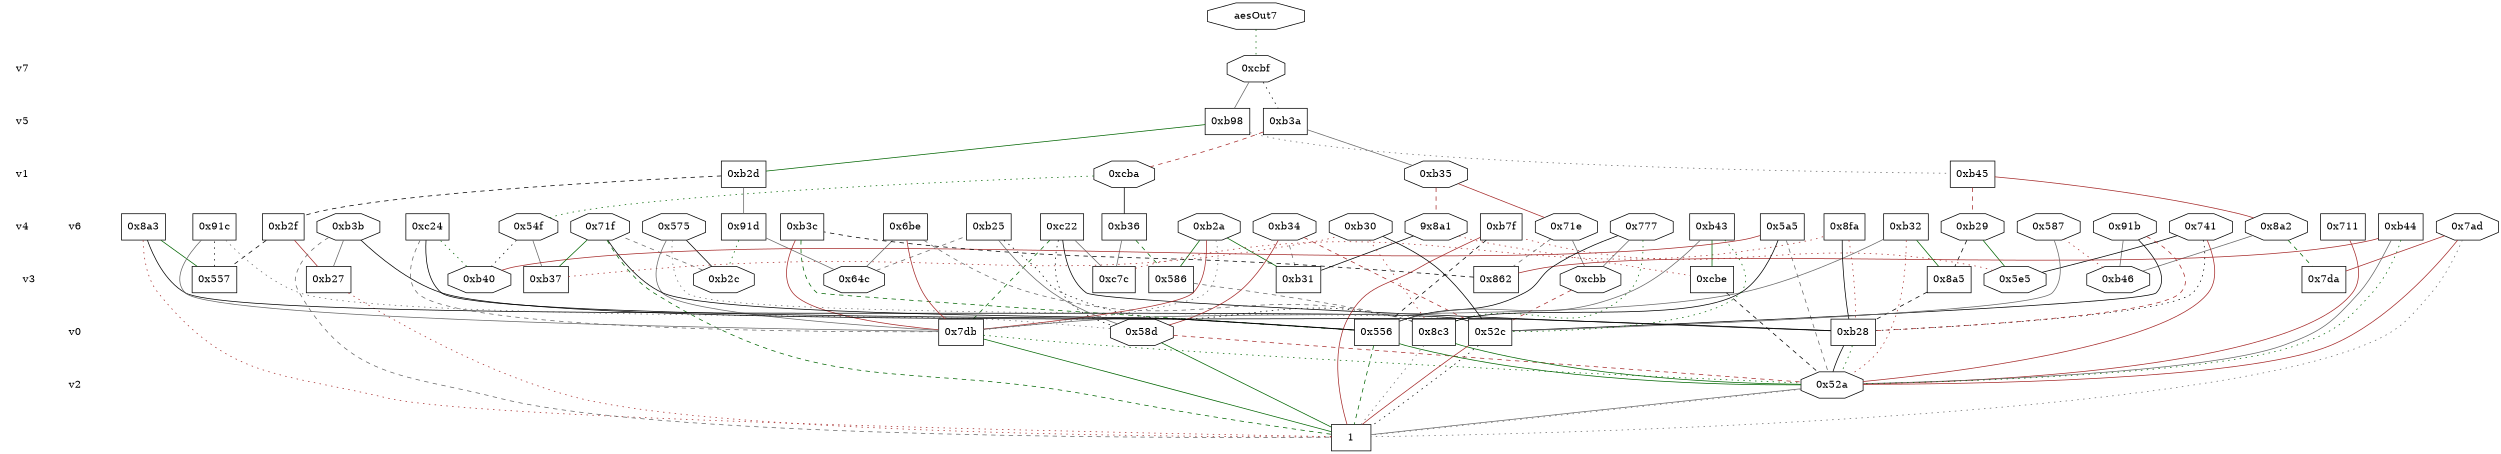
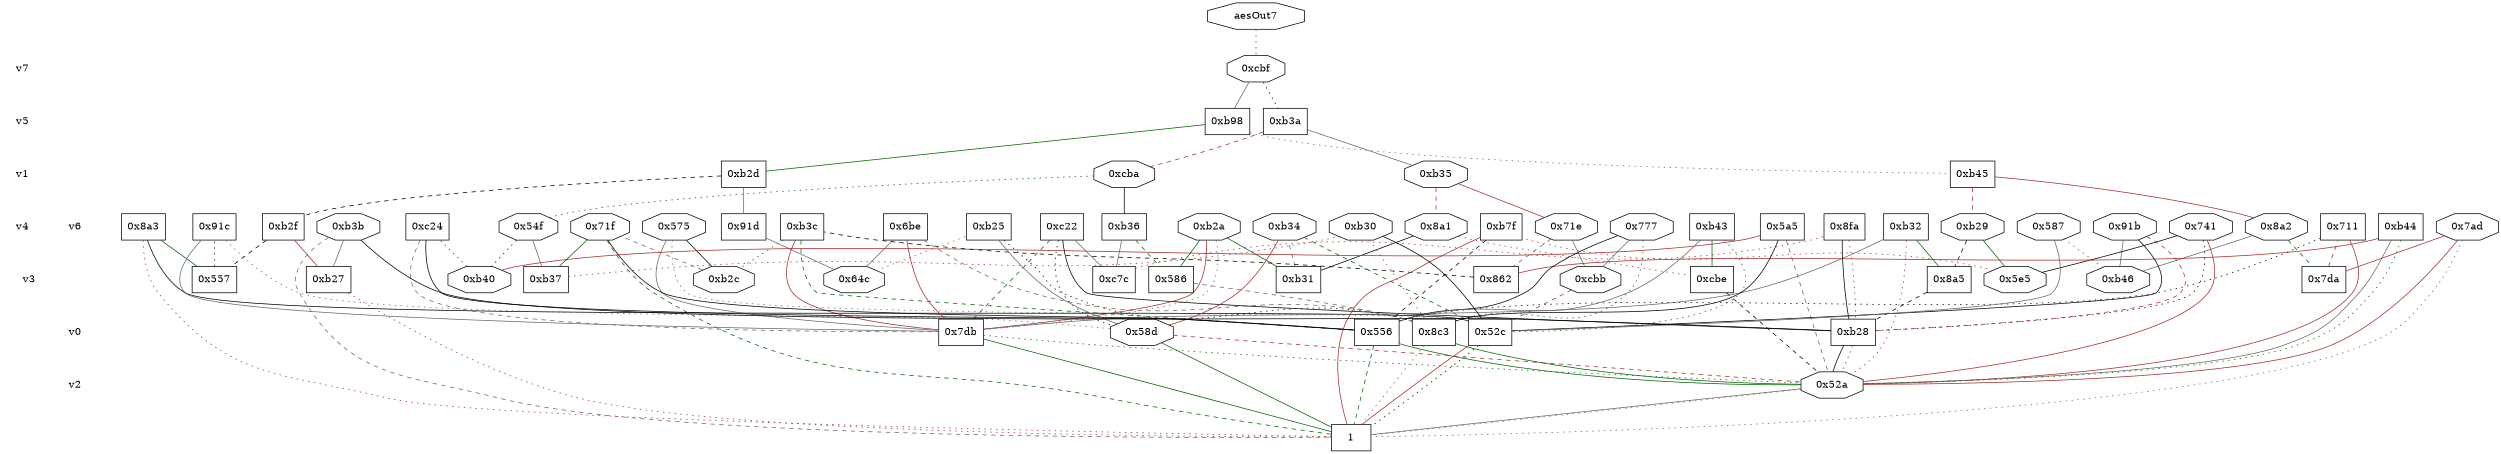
(1436, 227) -> (1436, 227)
(921, 253) -> (921, 253)
none -> (2333, 253)
(733, 255) -> (762, 254)
(1382, 277) -> (1382, 277)
none -> (1864, 304)
